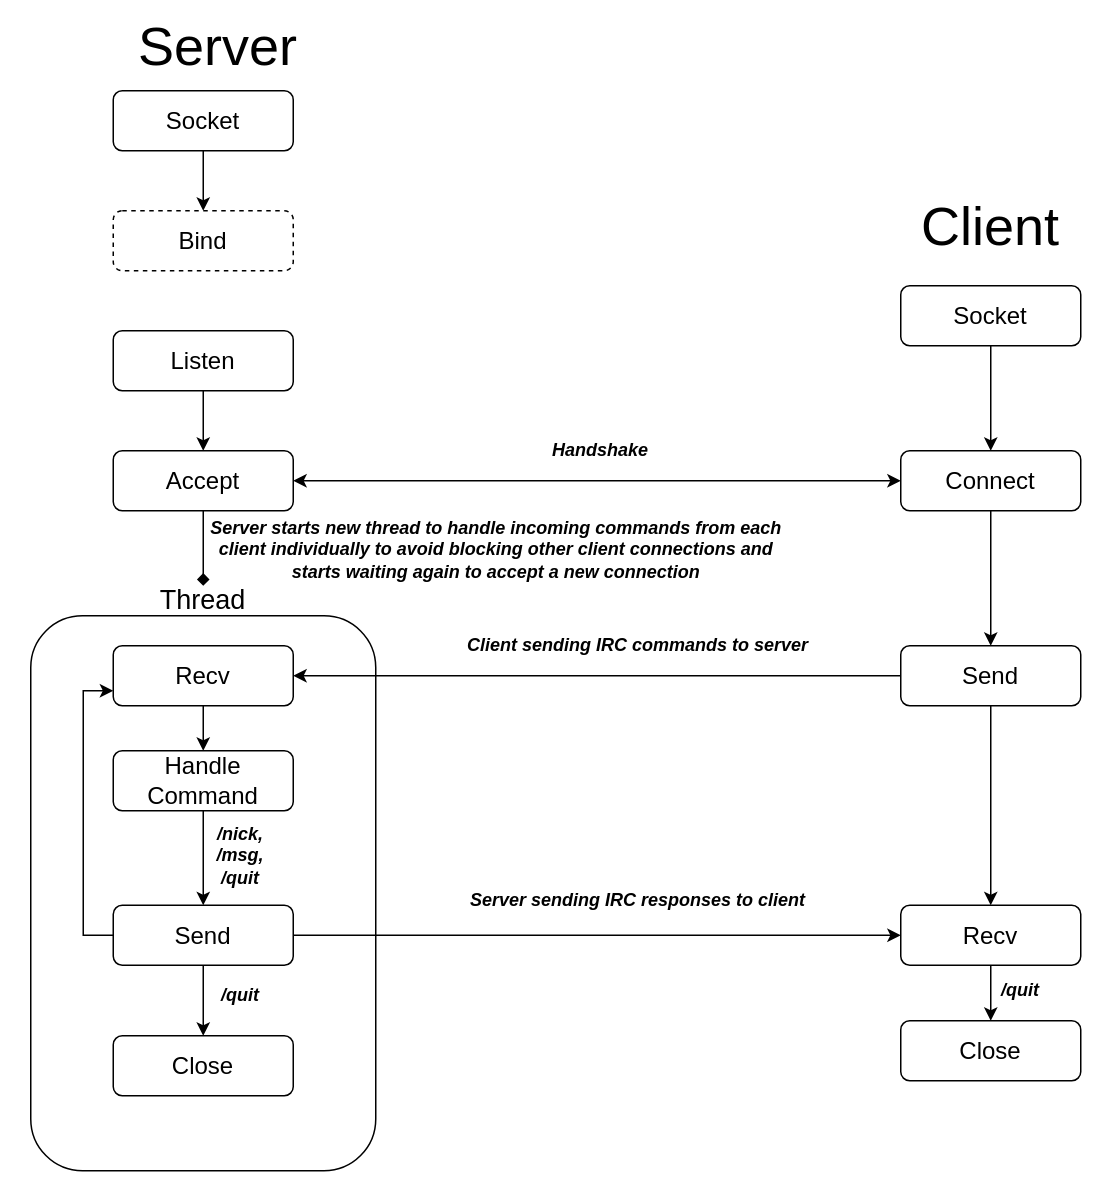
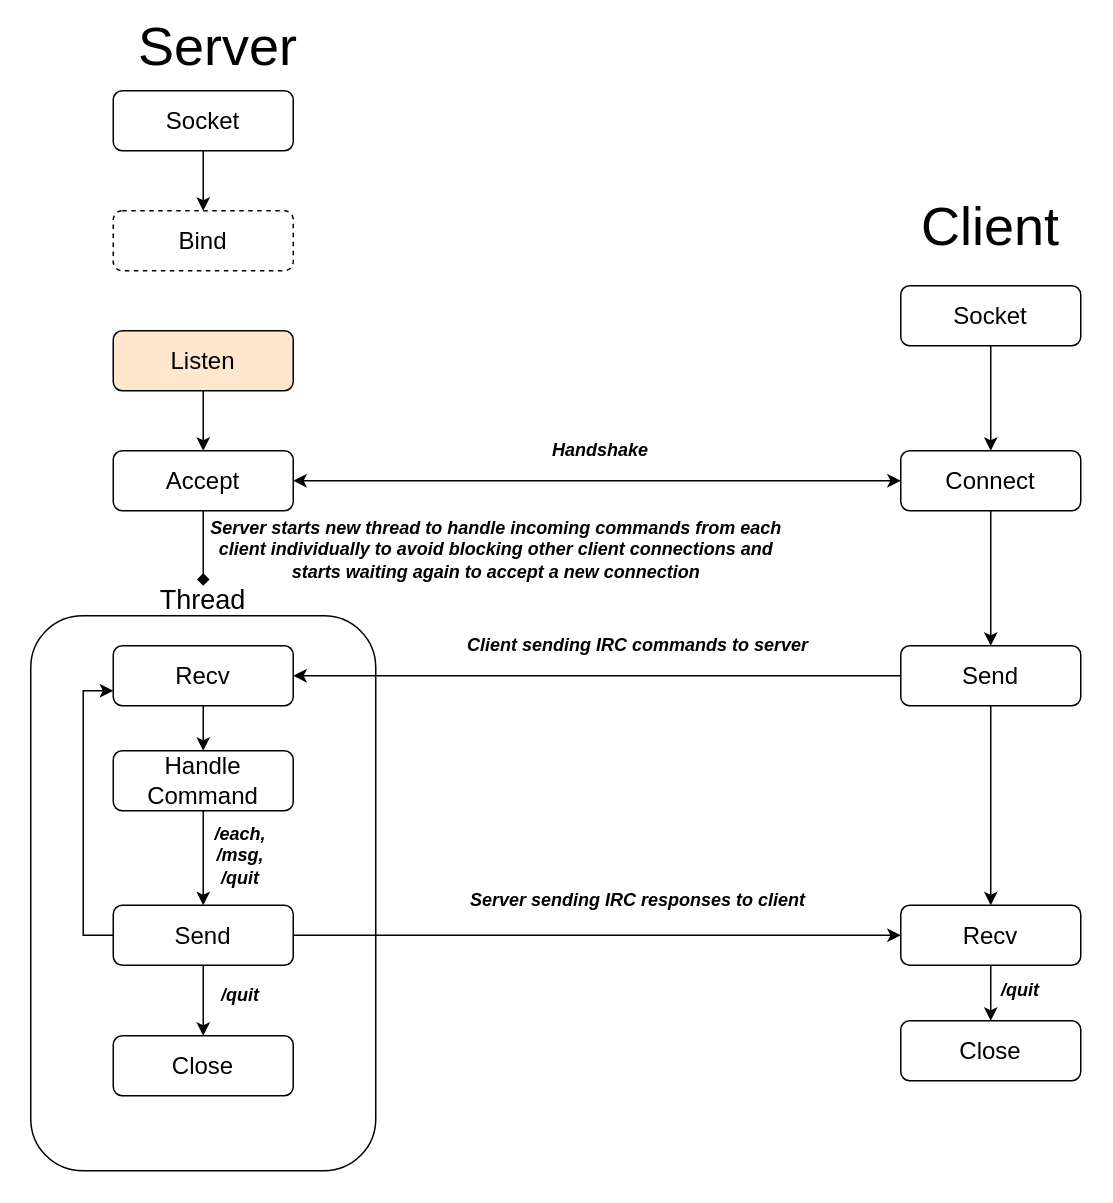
(203, 361) -> (203, 361)
(241, 856) -> (241, 856)
